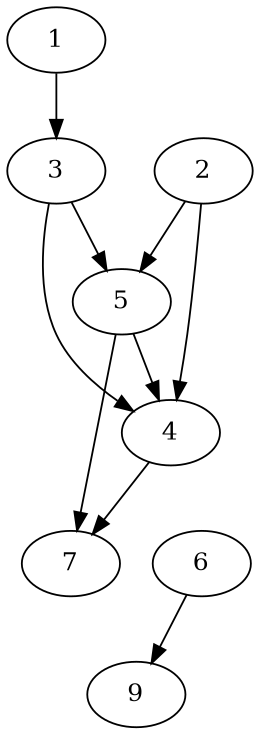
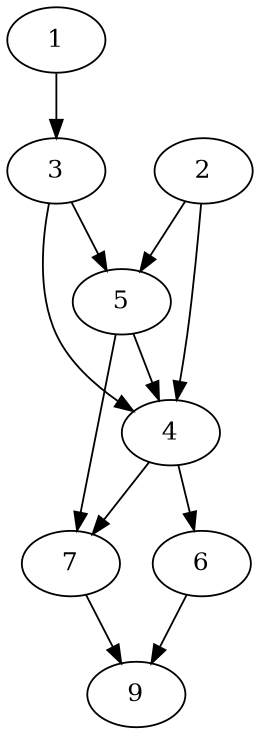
none -> (184, 489)
none -> (99, 621)
